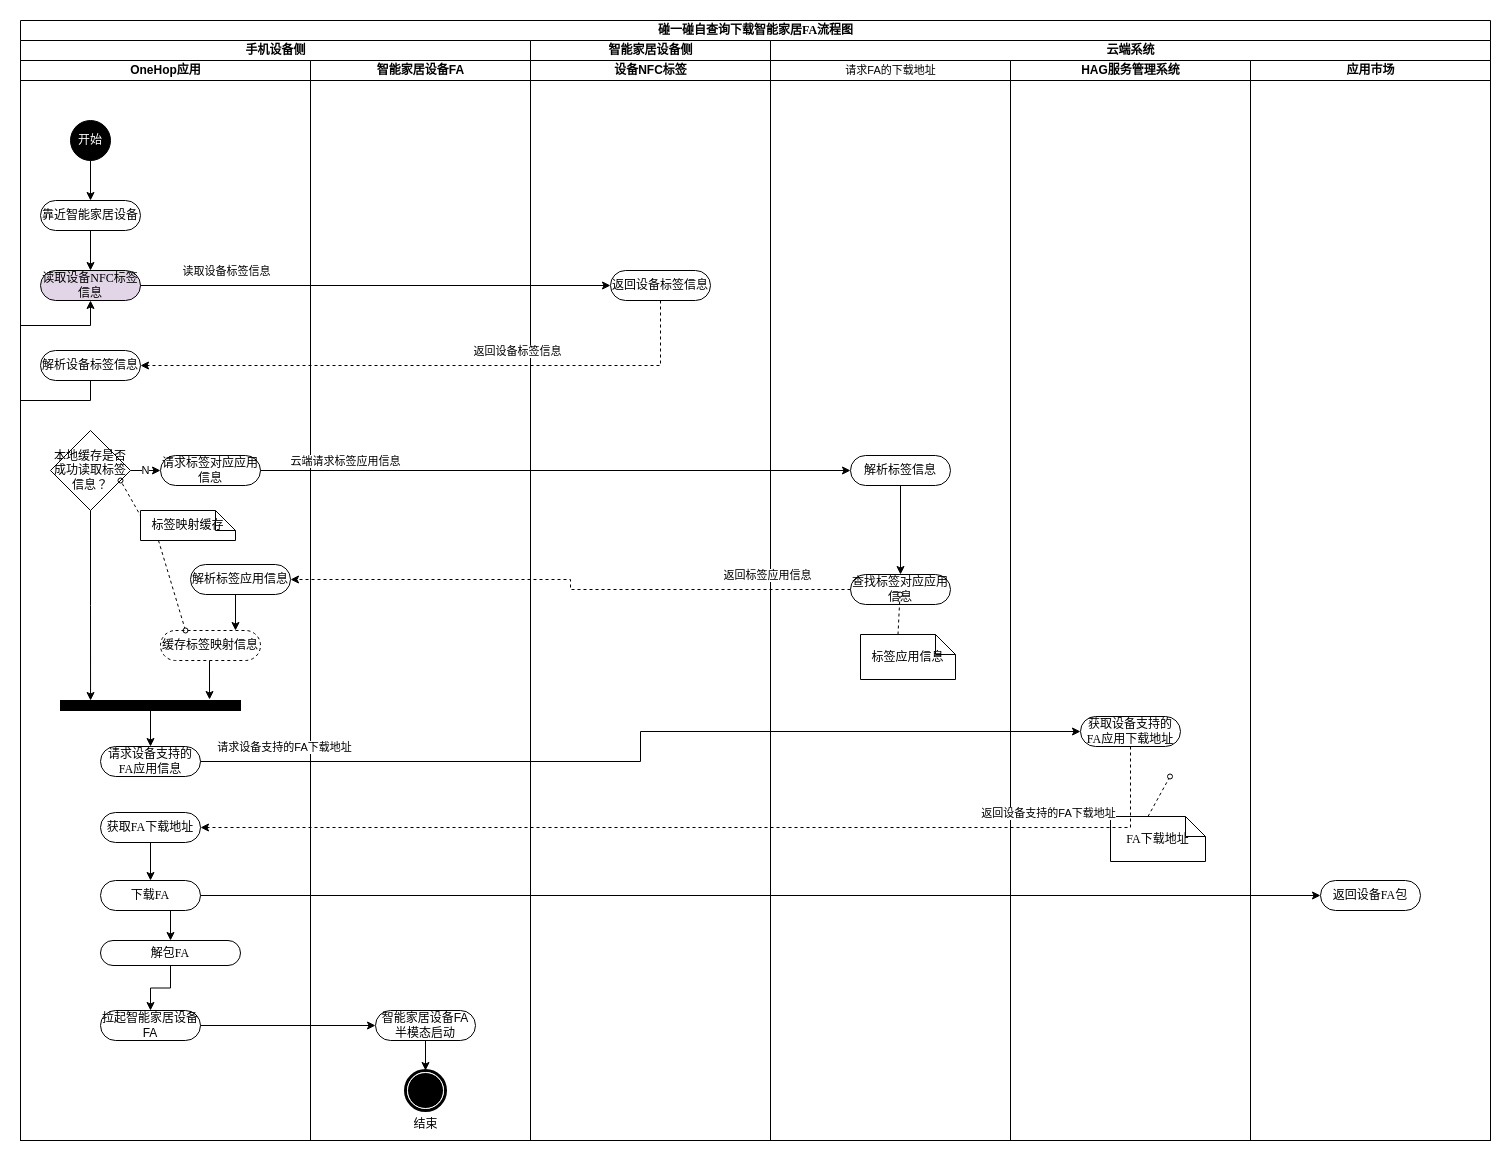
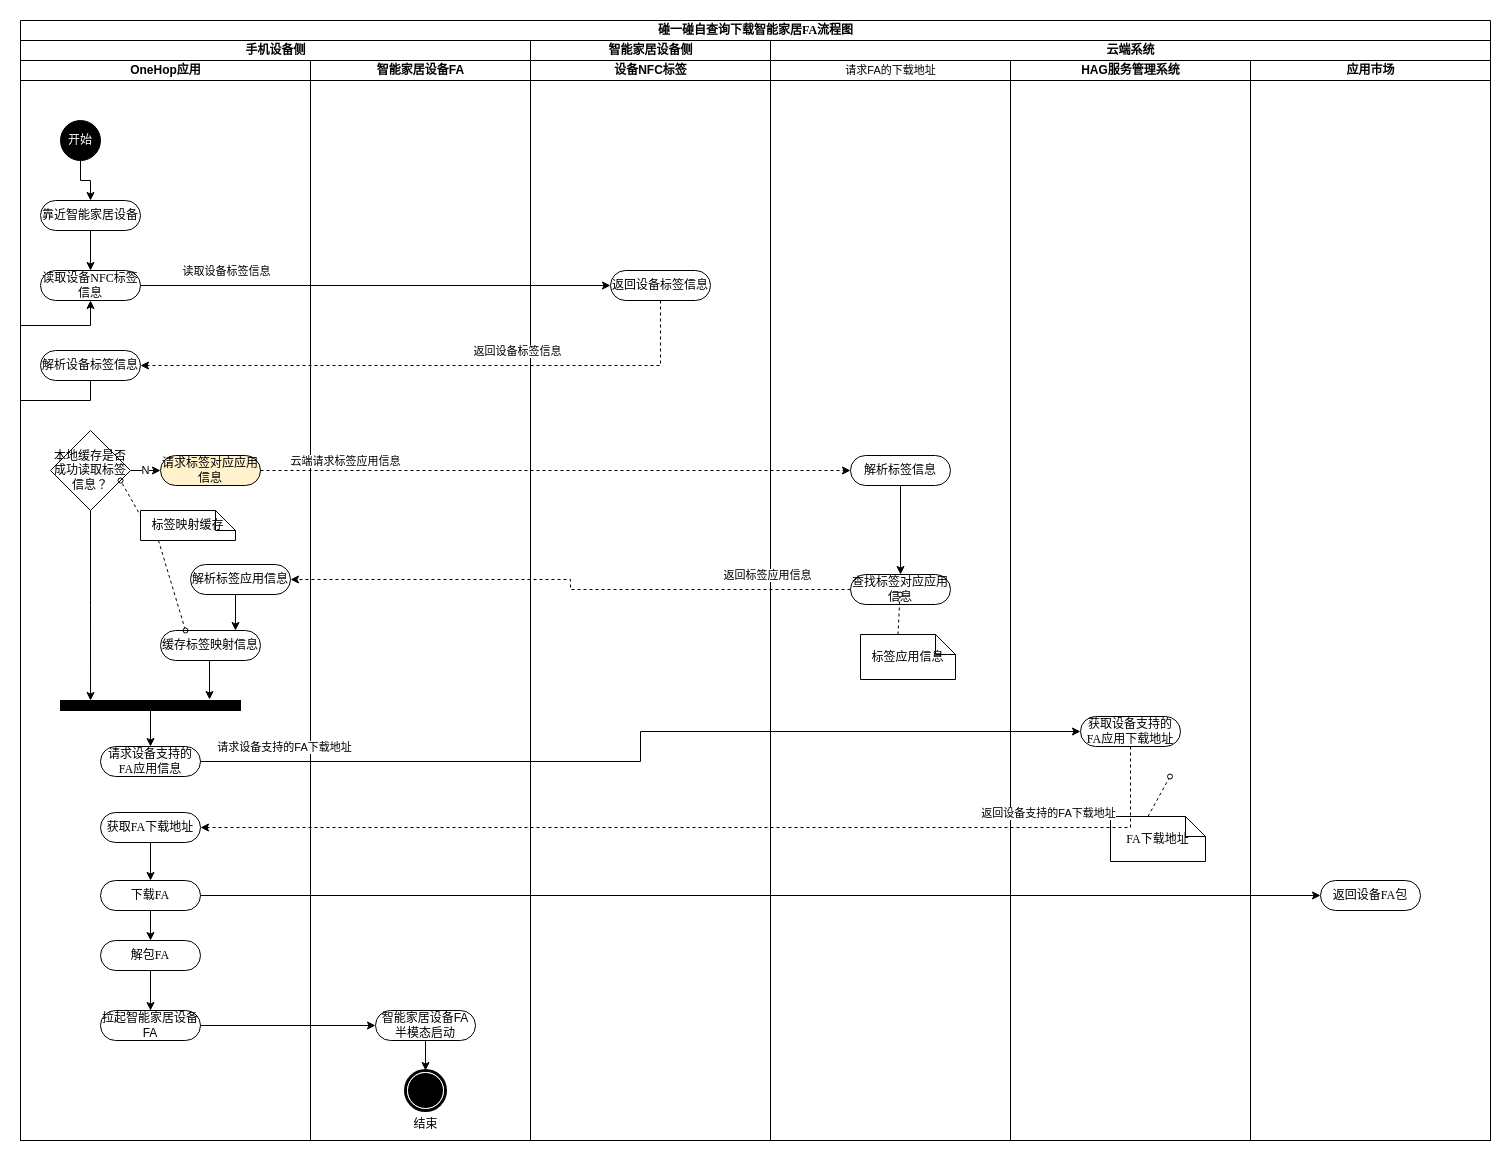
(91, 141) -> (81, 141)
(91, 286) -> (91, 286)
(211, 471) -> (211, 471)
(553, 471) -> (553, 471)
(211, 646) -> (211, 646)
(171, 953) -> (151, 956)
